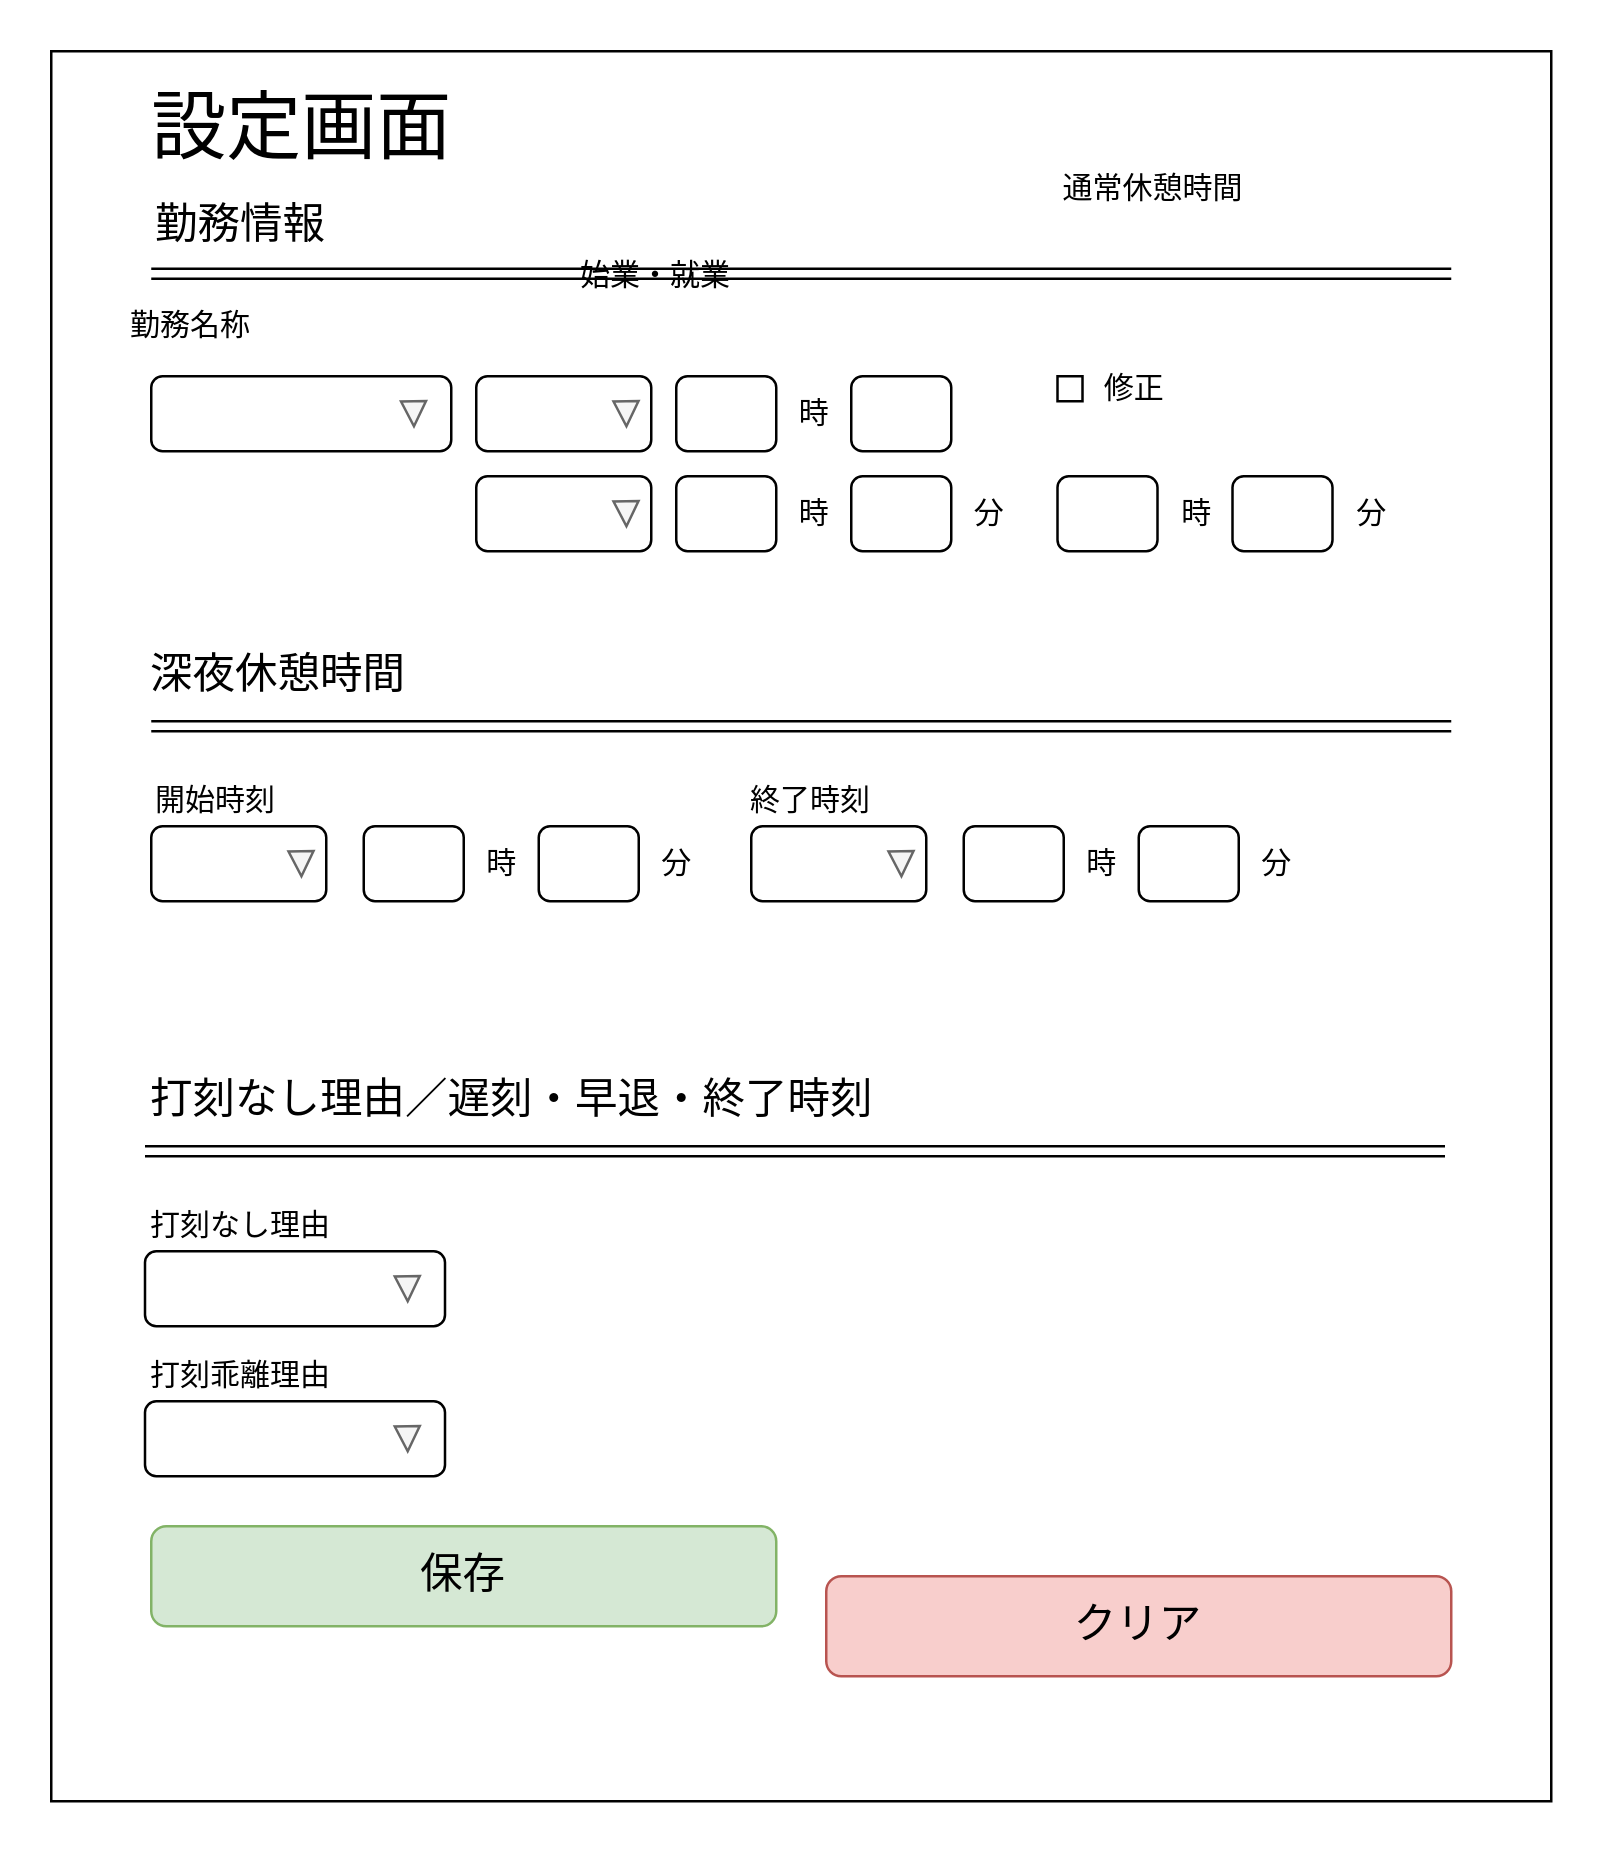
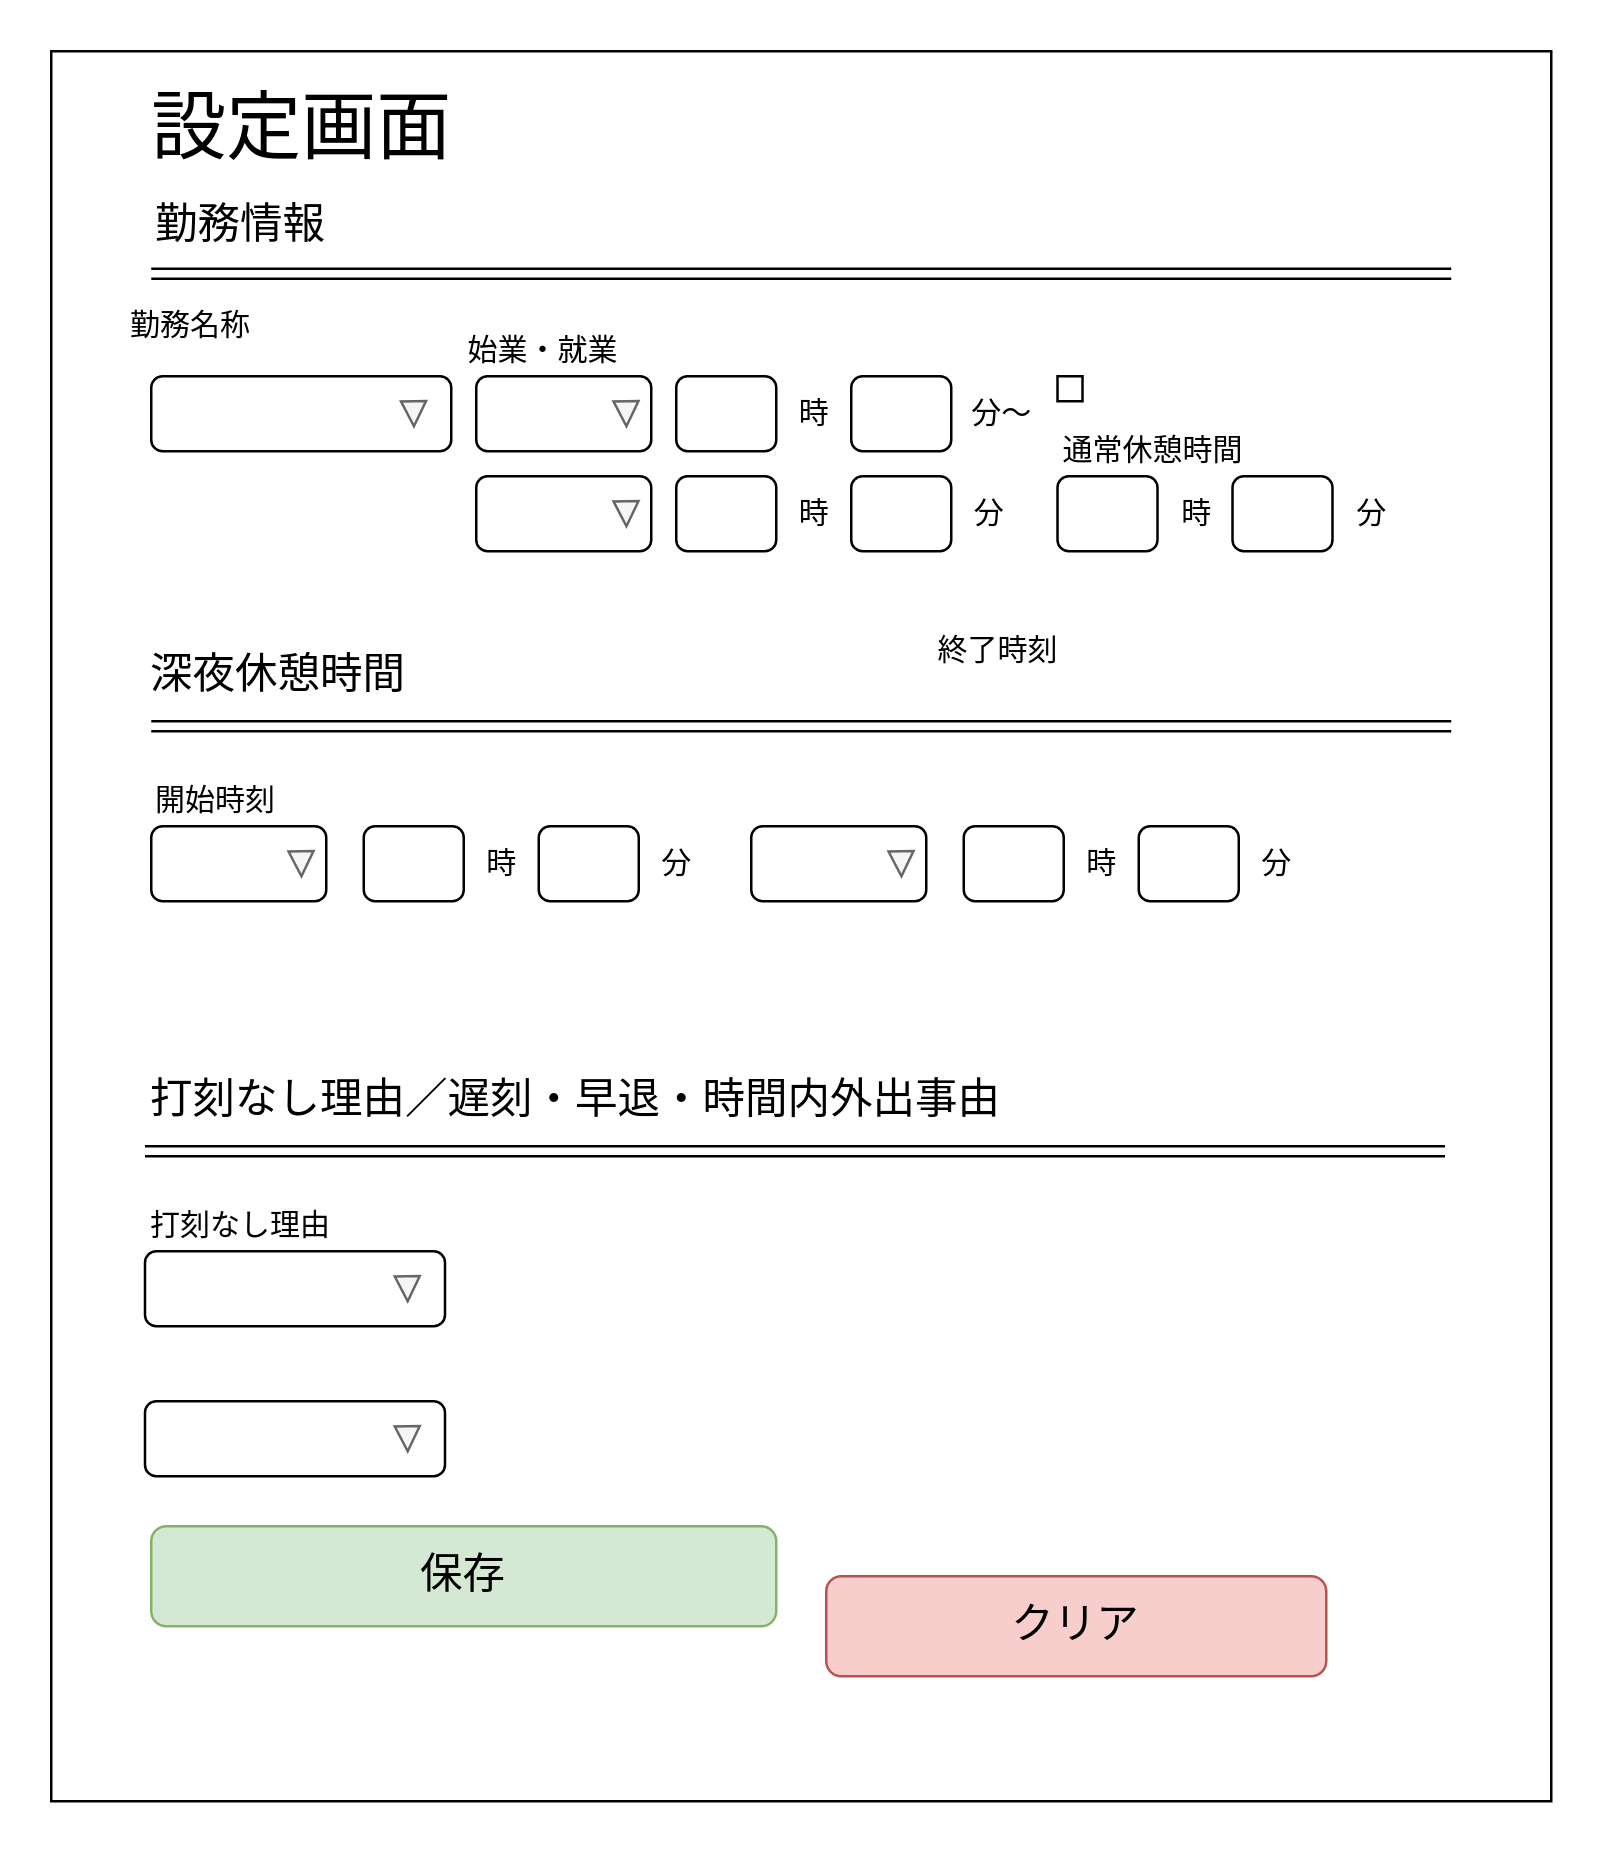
(1170, 189) -> (1170, 451)
(726, 276) -> (614, 351)
(1133, 389) -> none
none -> (1001, 414)
(820, 801) -> (1008, 651)
(513, 1101) -> (576, 1101)
(258, 1376) -> none
(1139, 1626) -> (1076, 1626)
